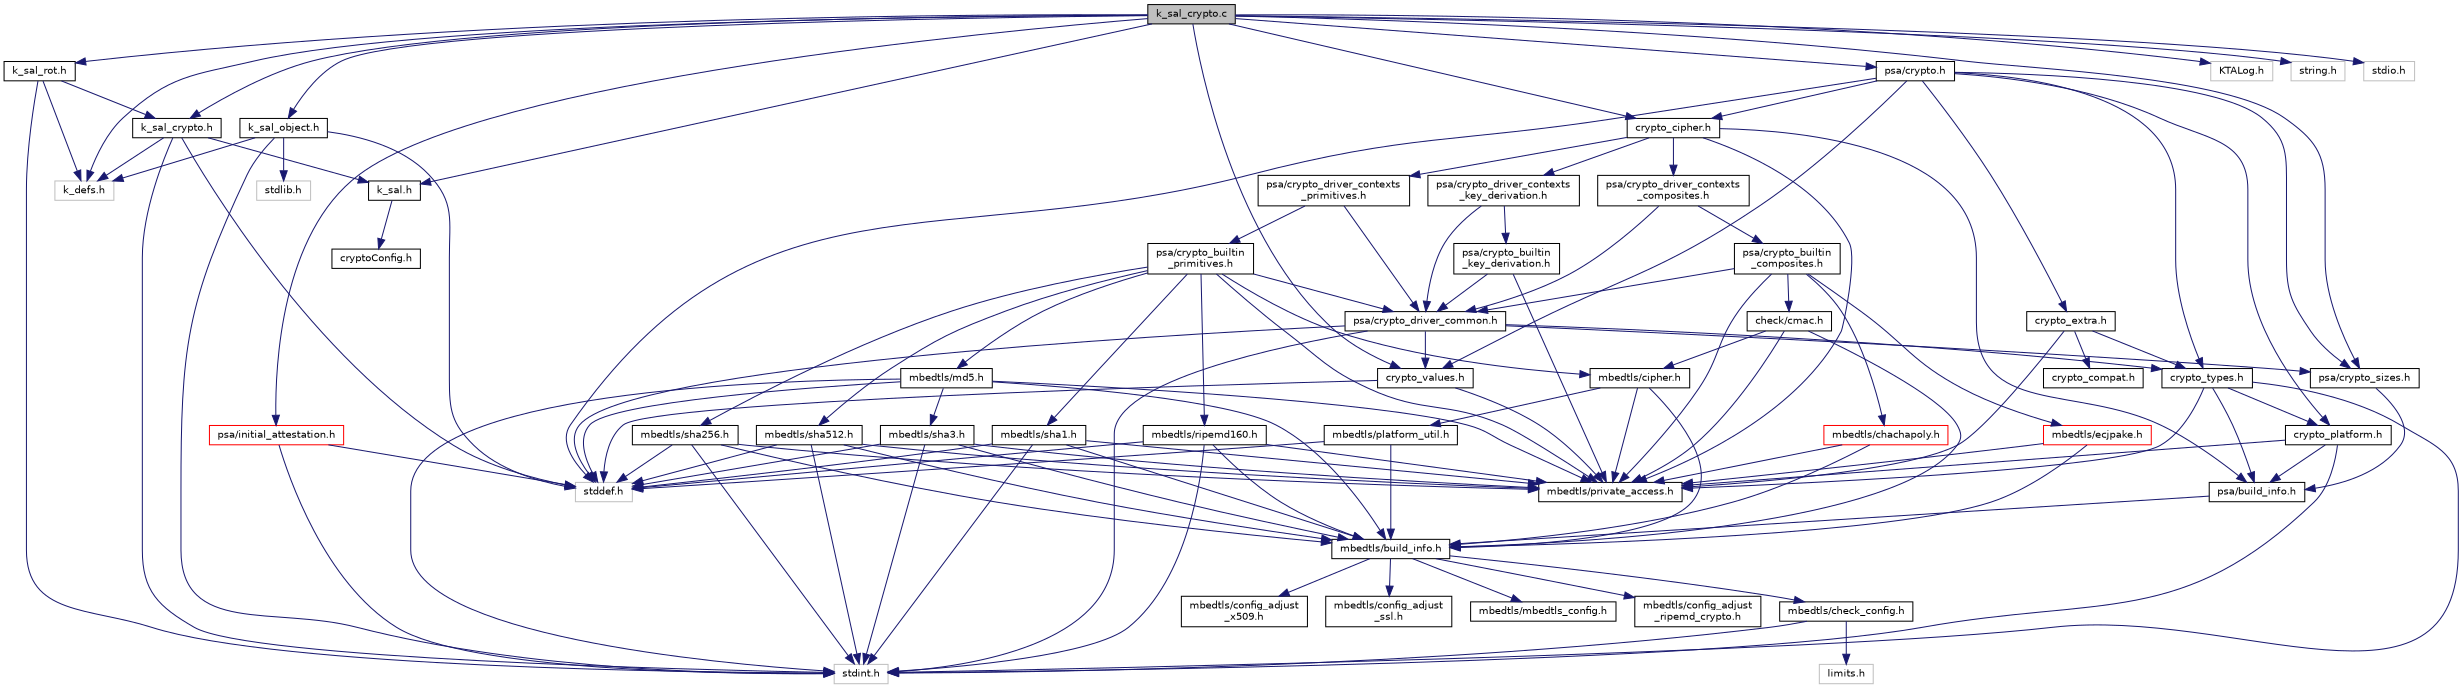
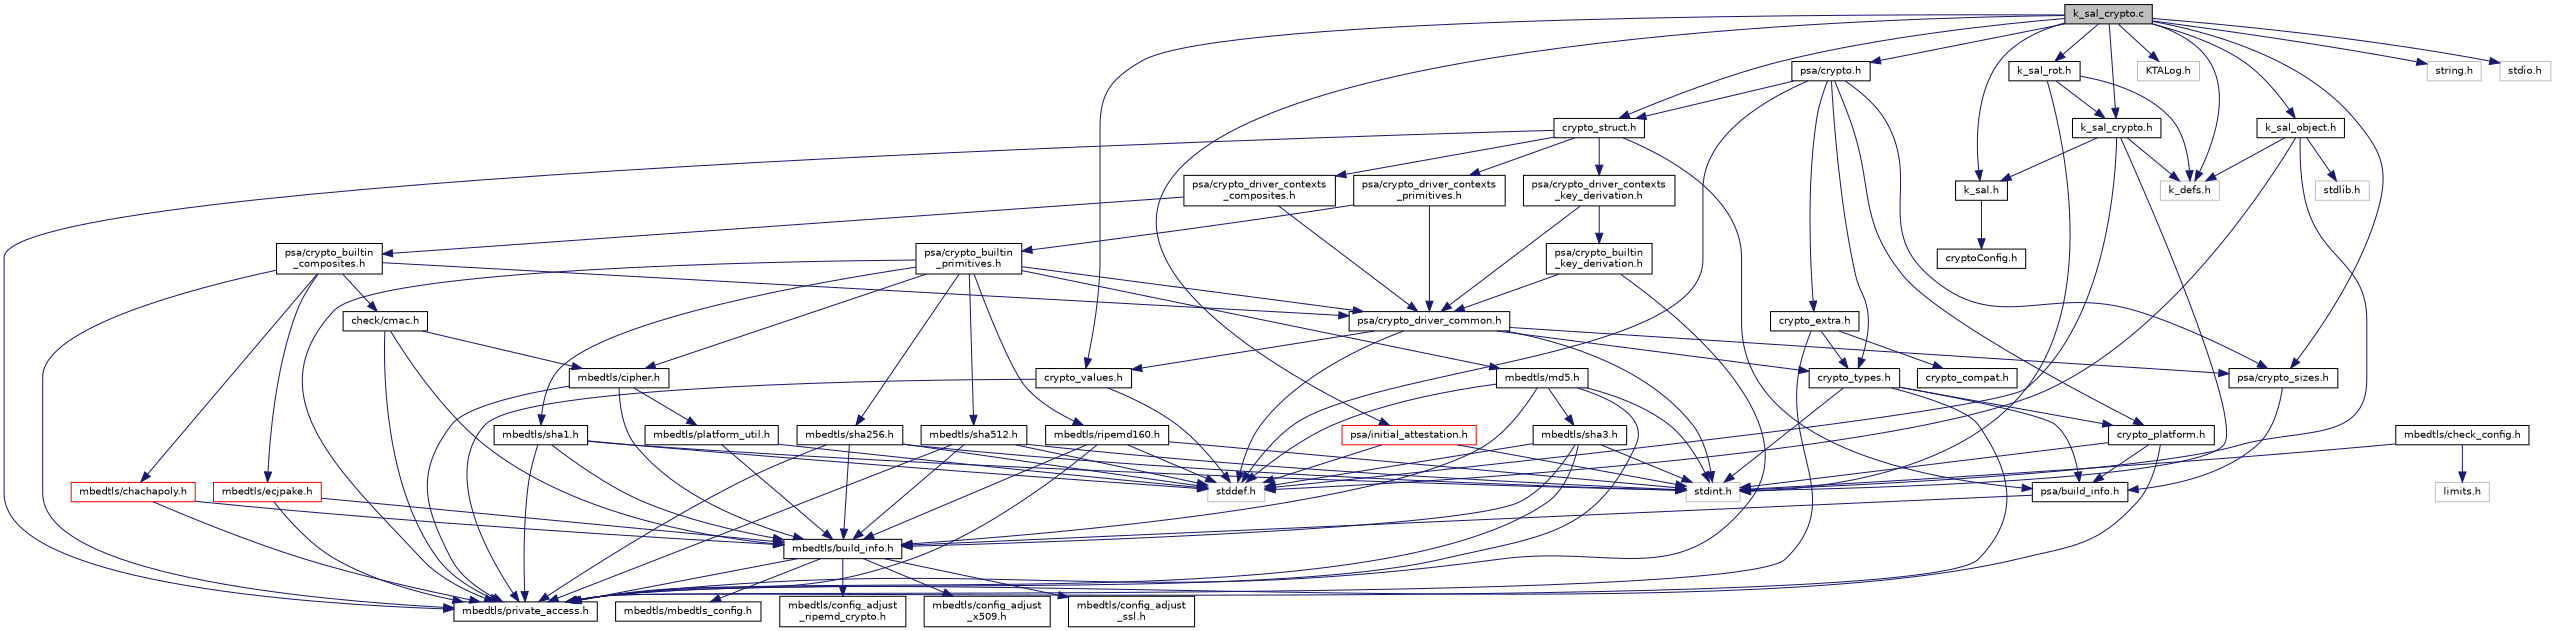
(1673, 128) -> (1599, 128)
(1695, 246) -> none
(1622, 575) -> (689, 579)
